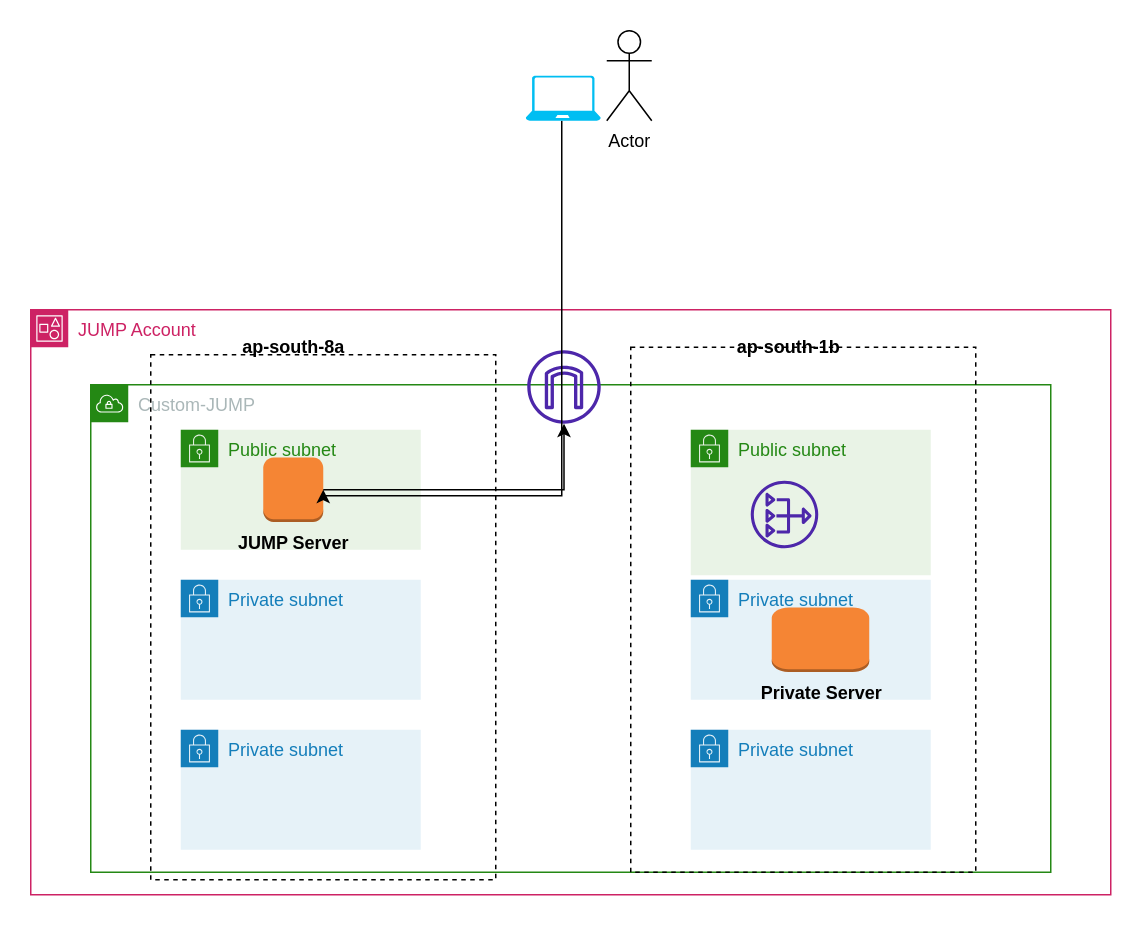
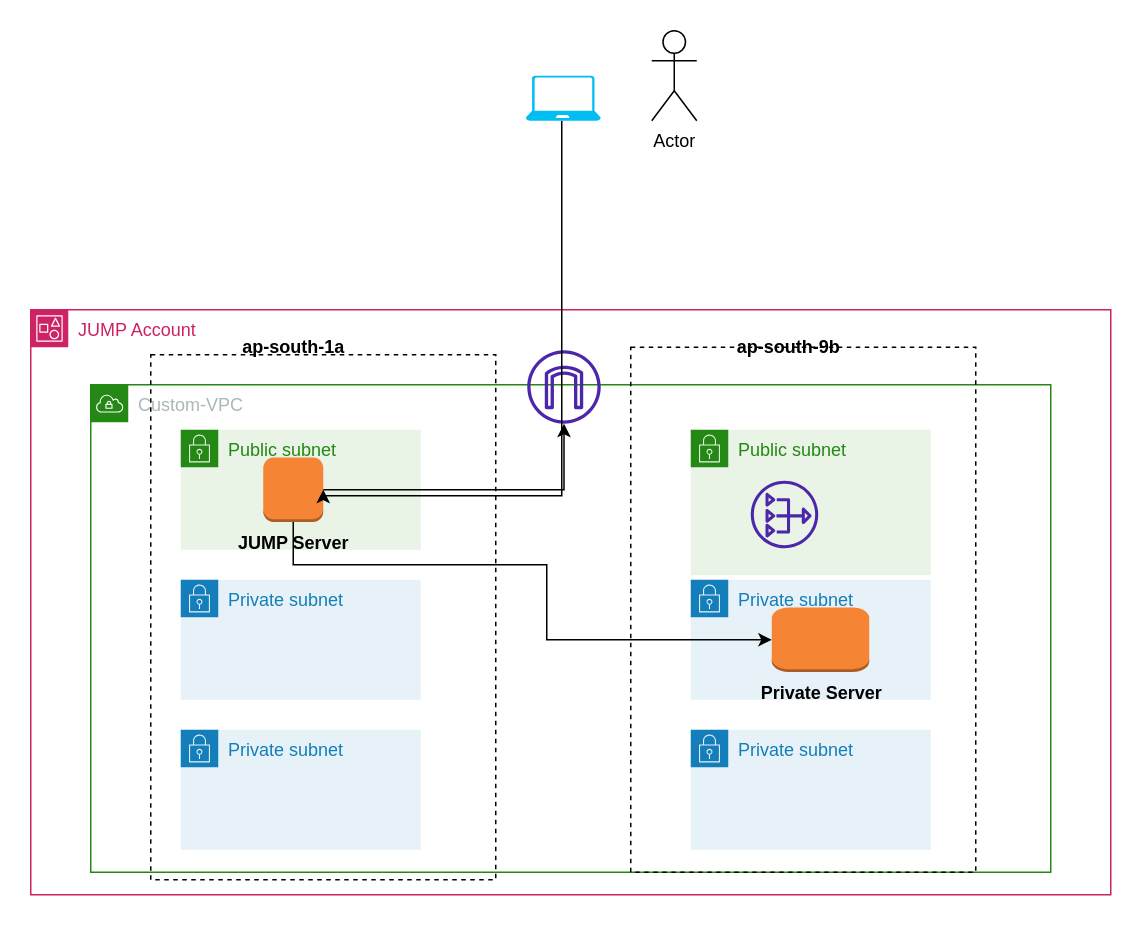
(629, 76) -> (674, 76)
(294, 347) -> (294, 347)
(789, 347) -> (789, 347)
(194, 406) -> (189, 406)
none -> (544, 565)
